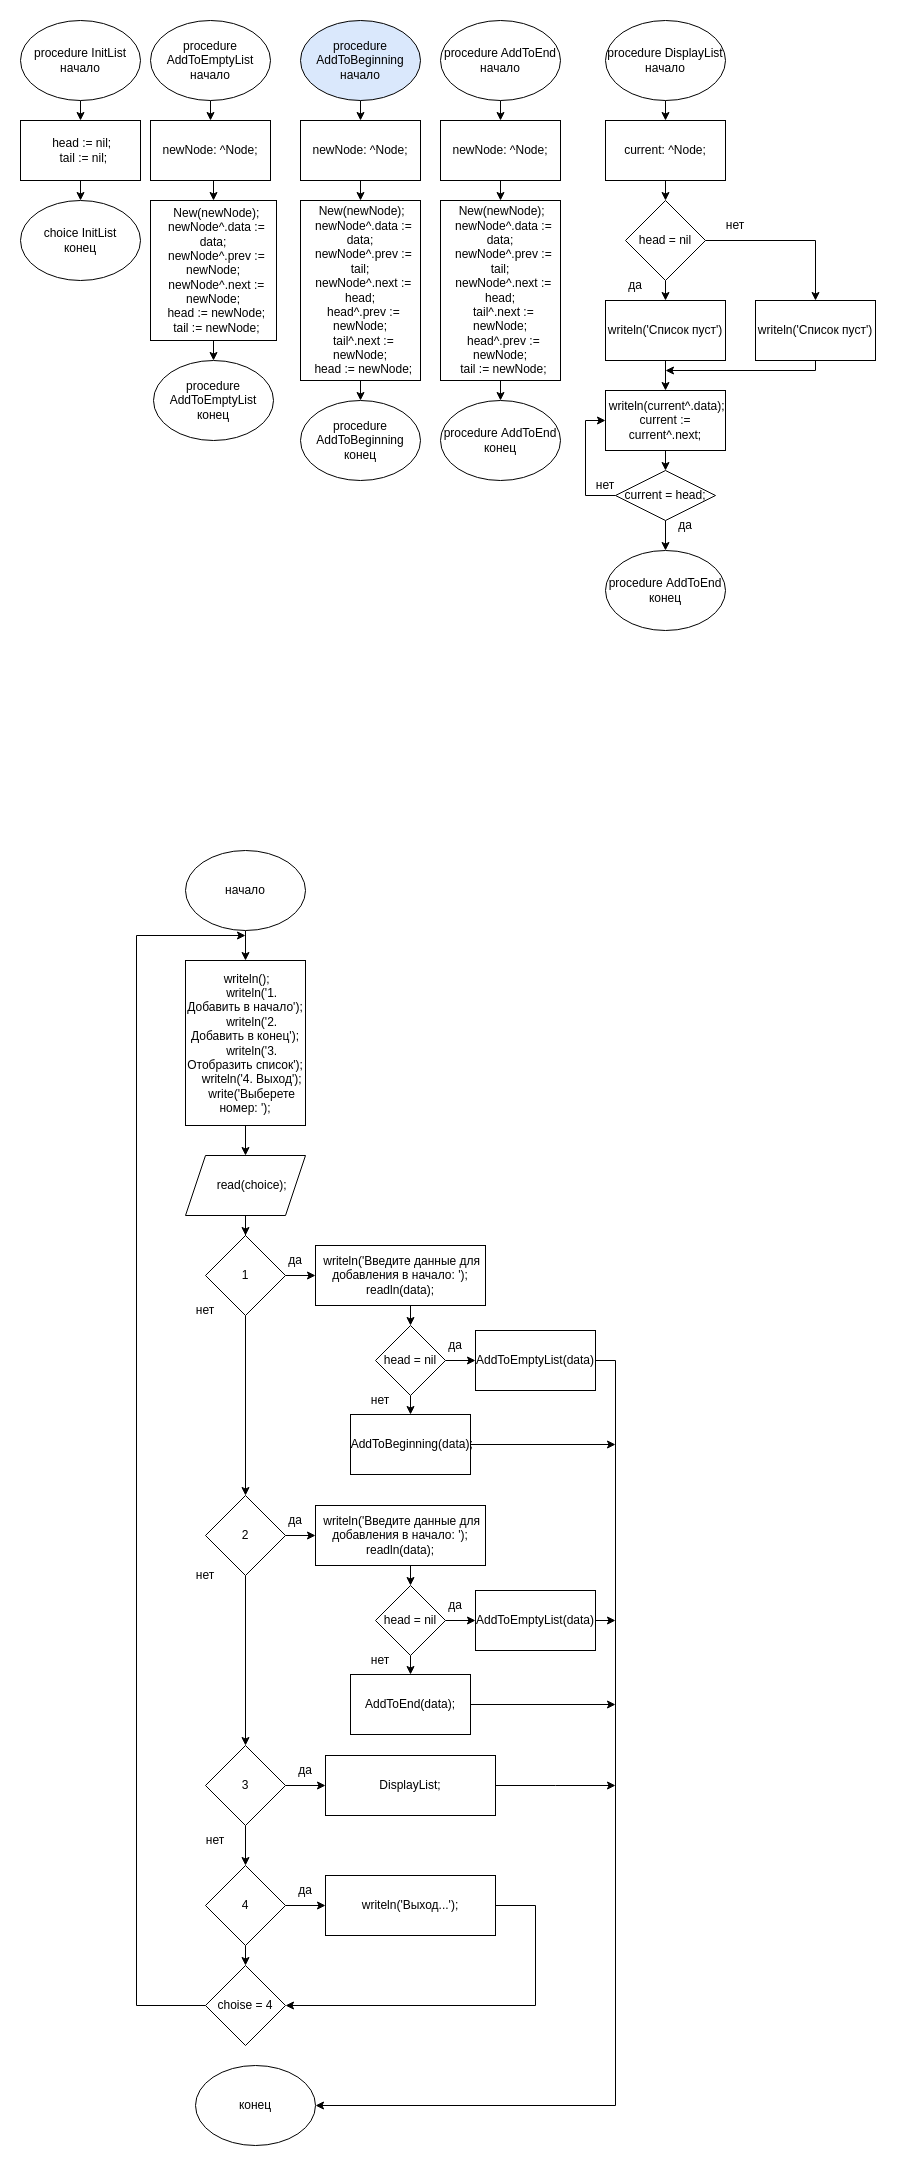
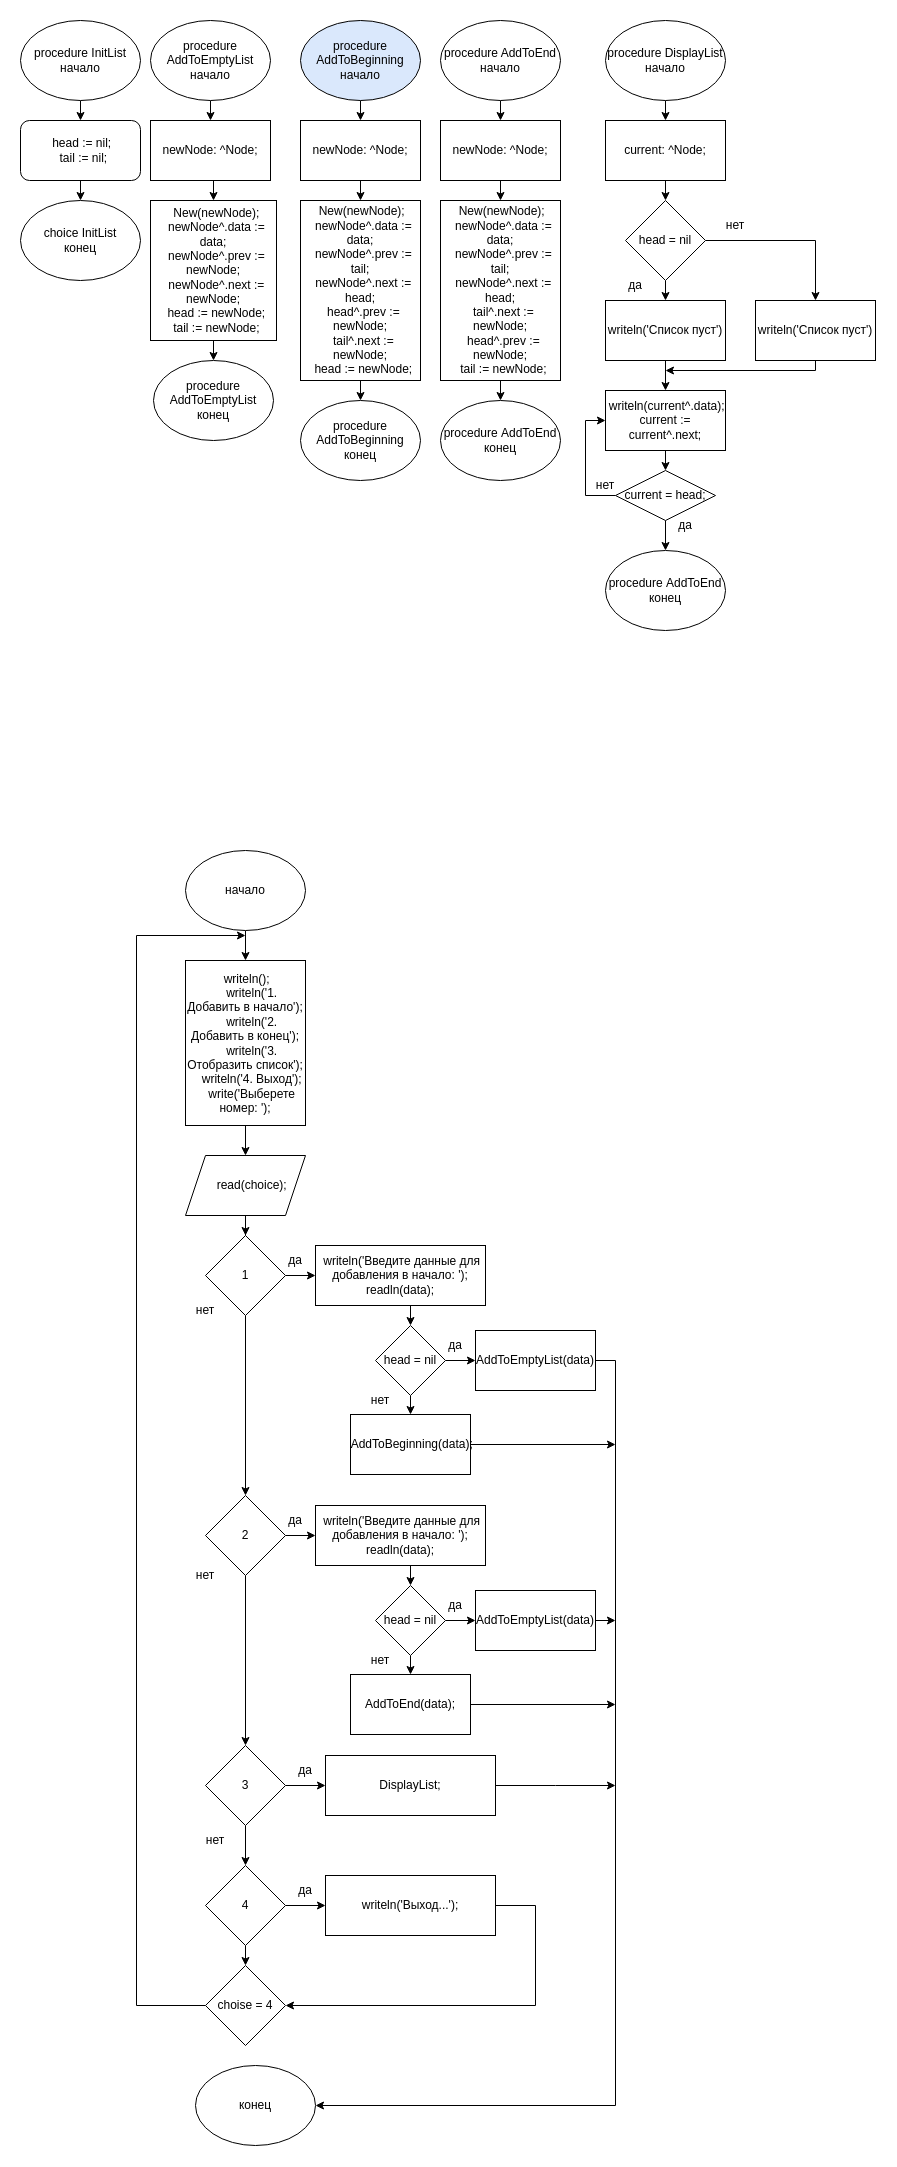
(81, 151) -> (81, 151)
